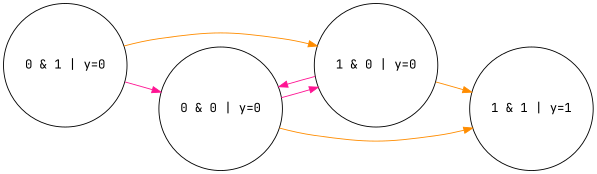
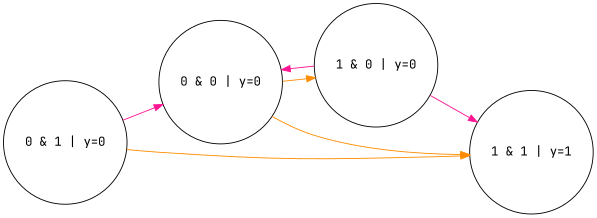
(216, 33) -> (294, 159)
(450, 86) -> (450, 107)
(296, 94) -> (295, 80)
